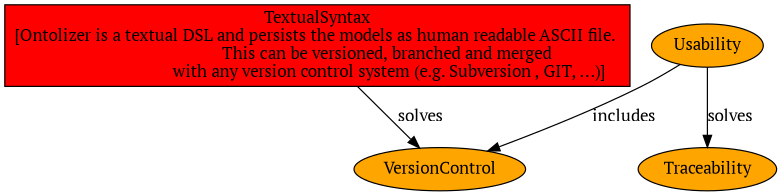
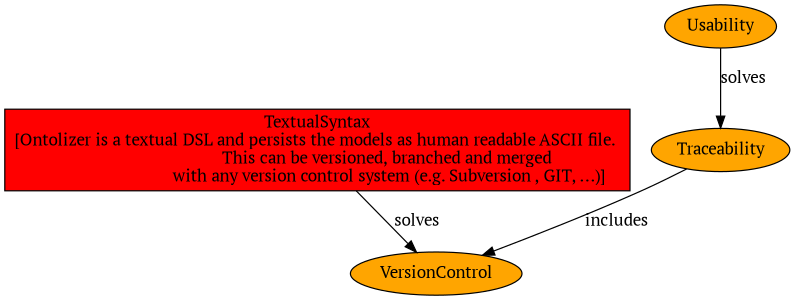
(591, 110) -> (591, 212)
